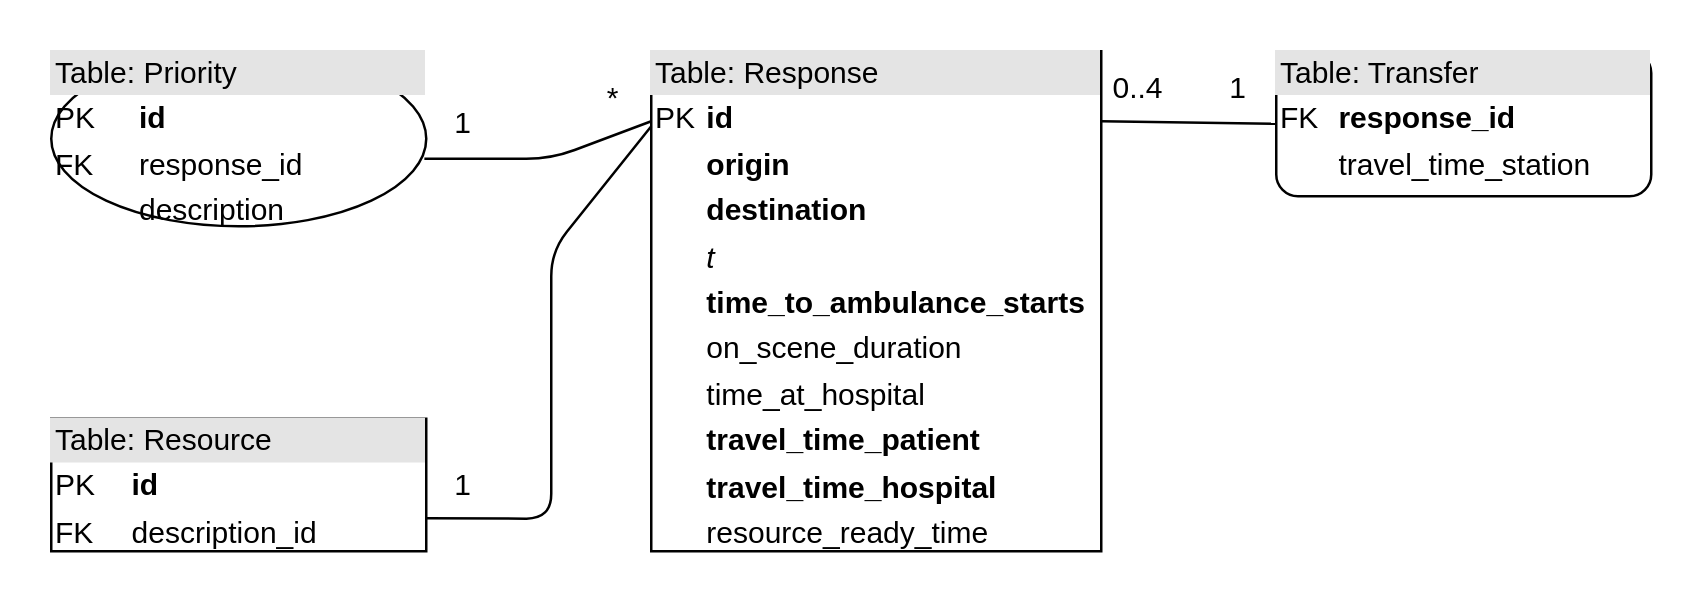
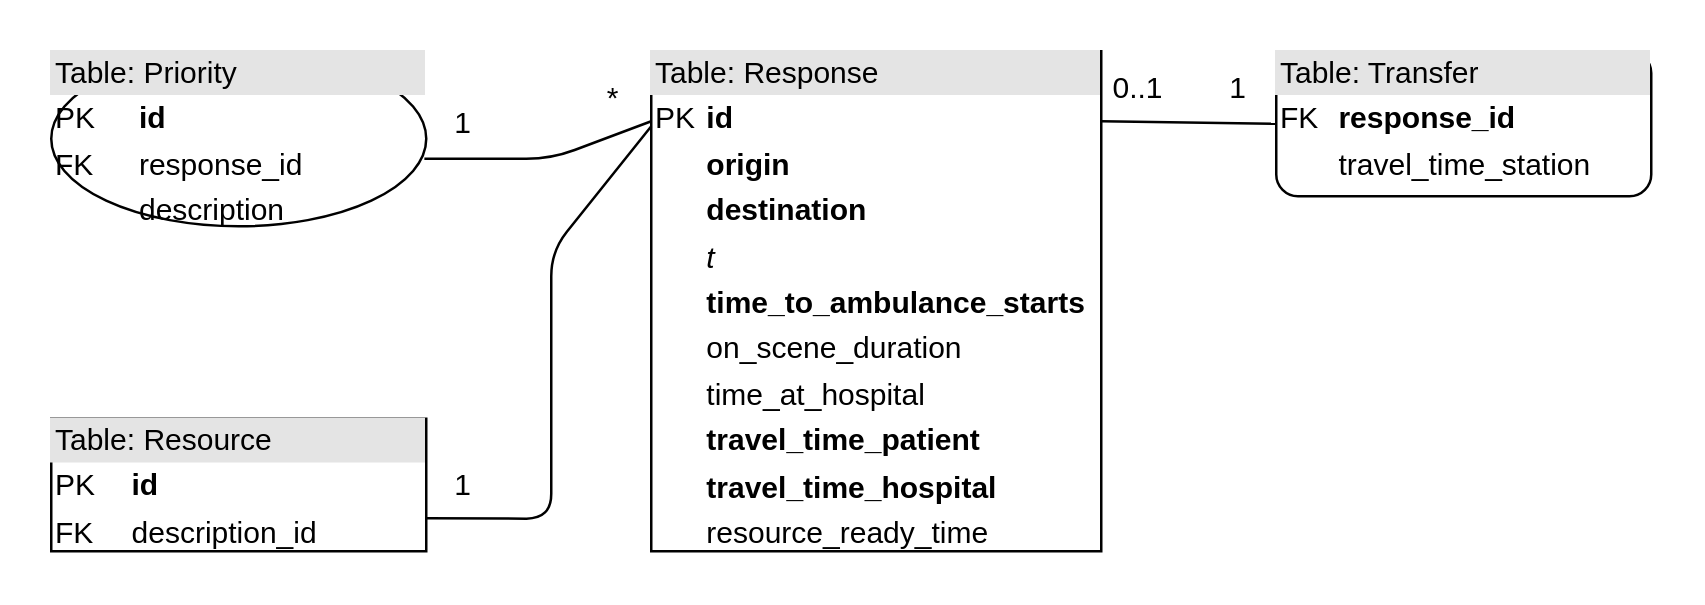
(1139, 89) -> (1139, 89)
